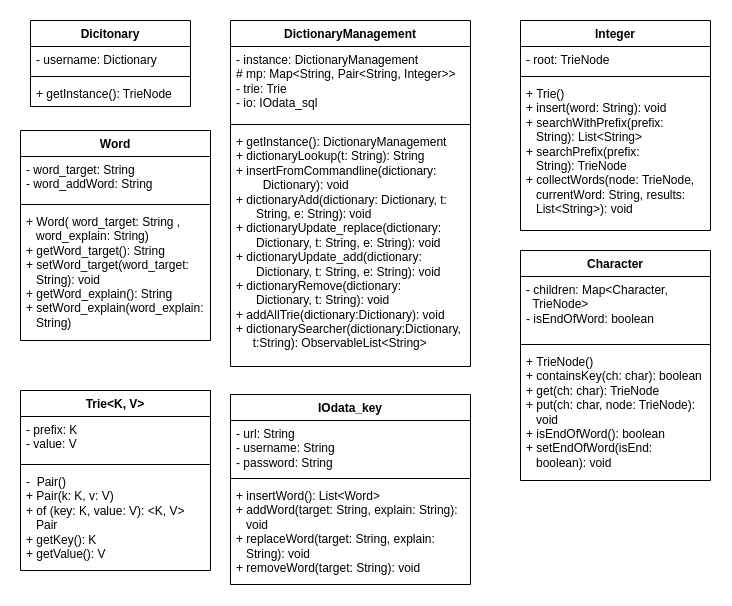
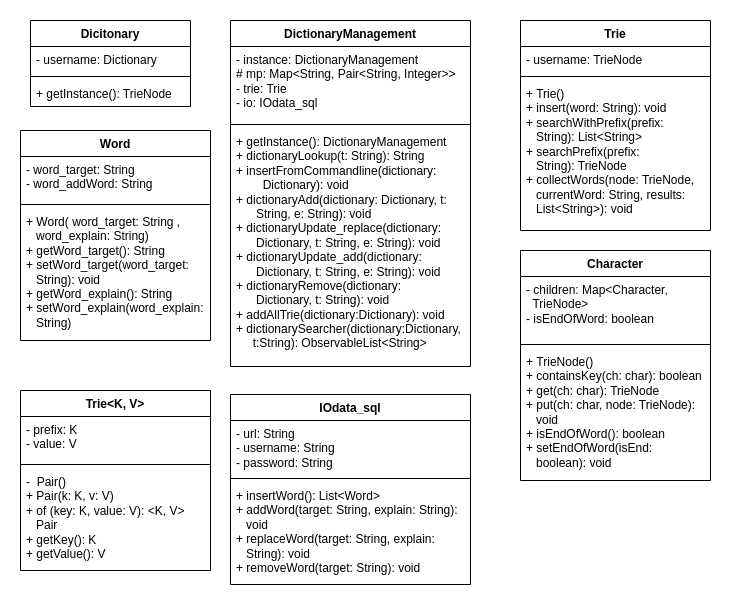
(616, 35) -> (616, 35)
(574, 61) -> (587, 61)
(351, 409) -> (351, 409)
